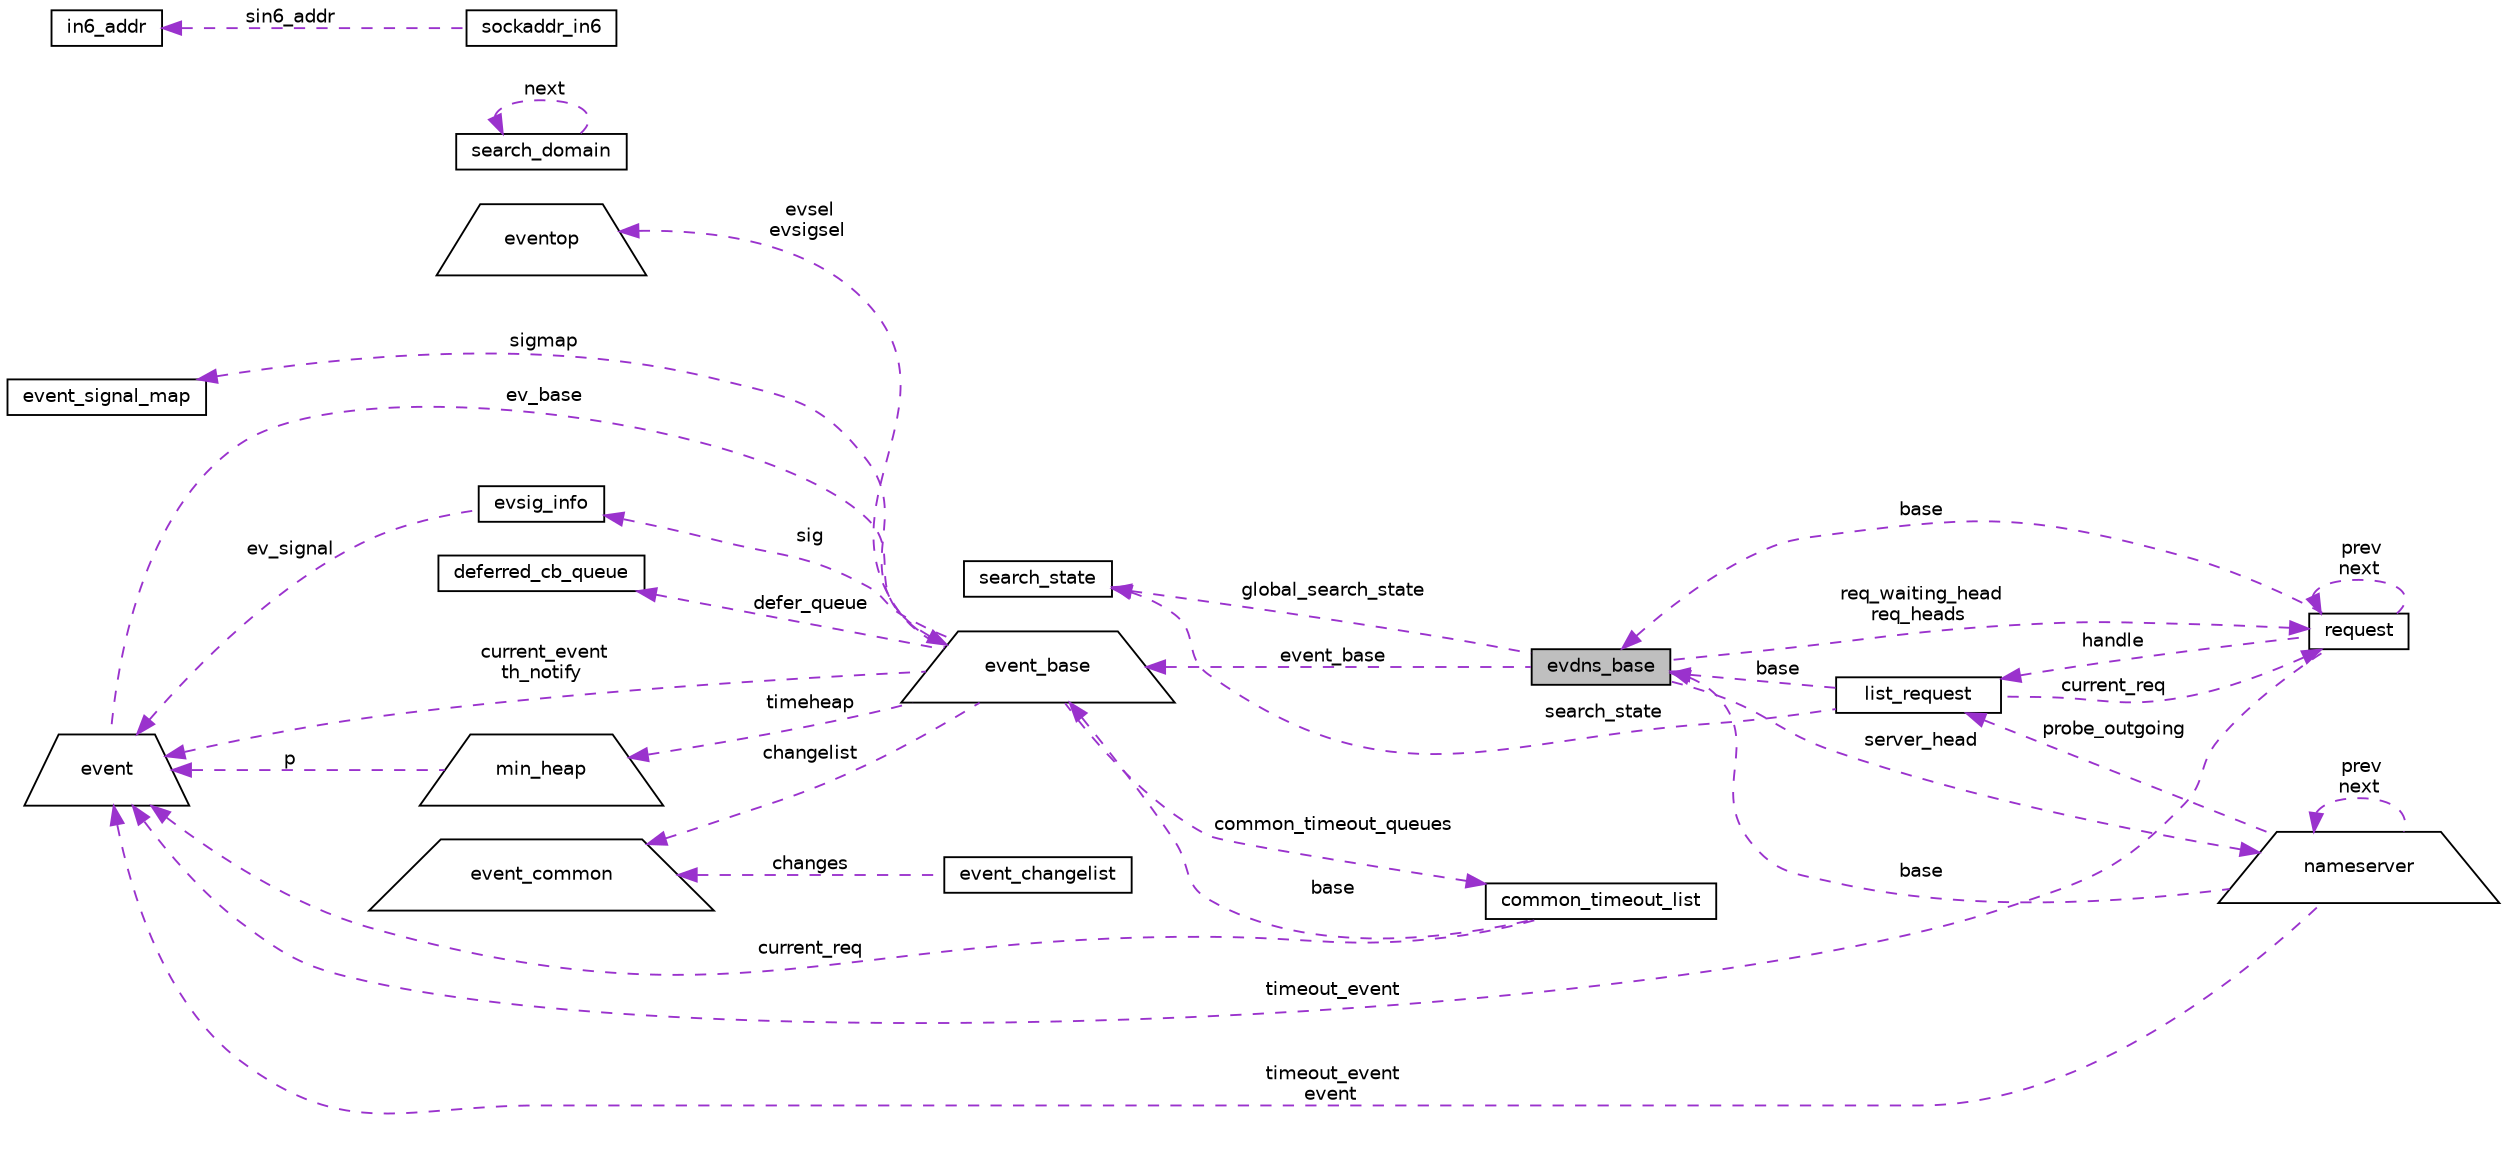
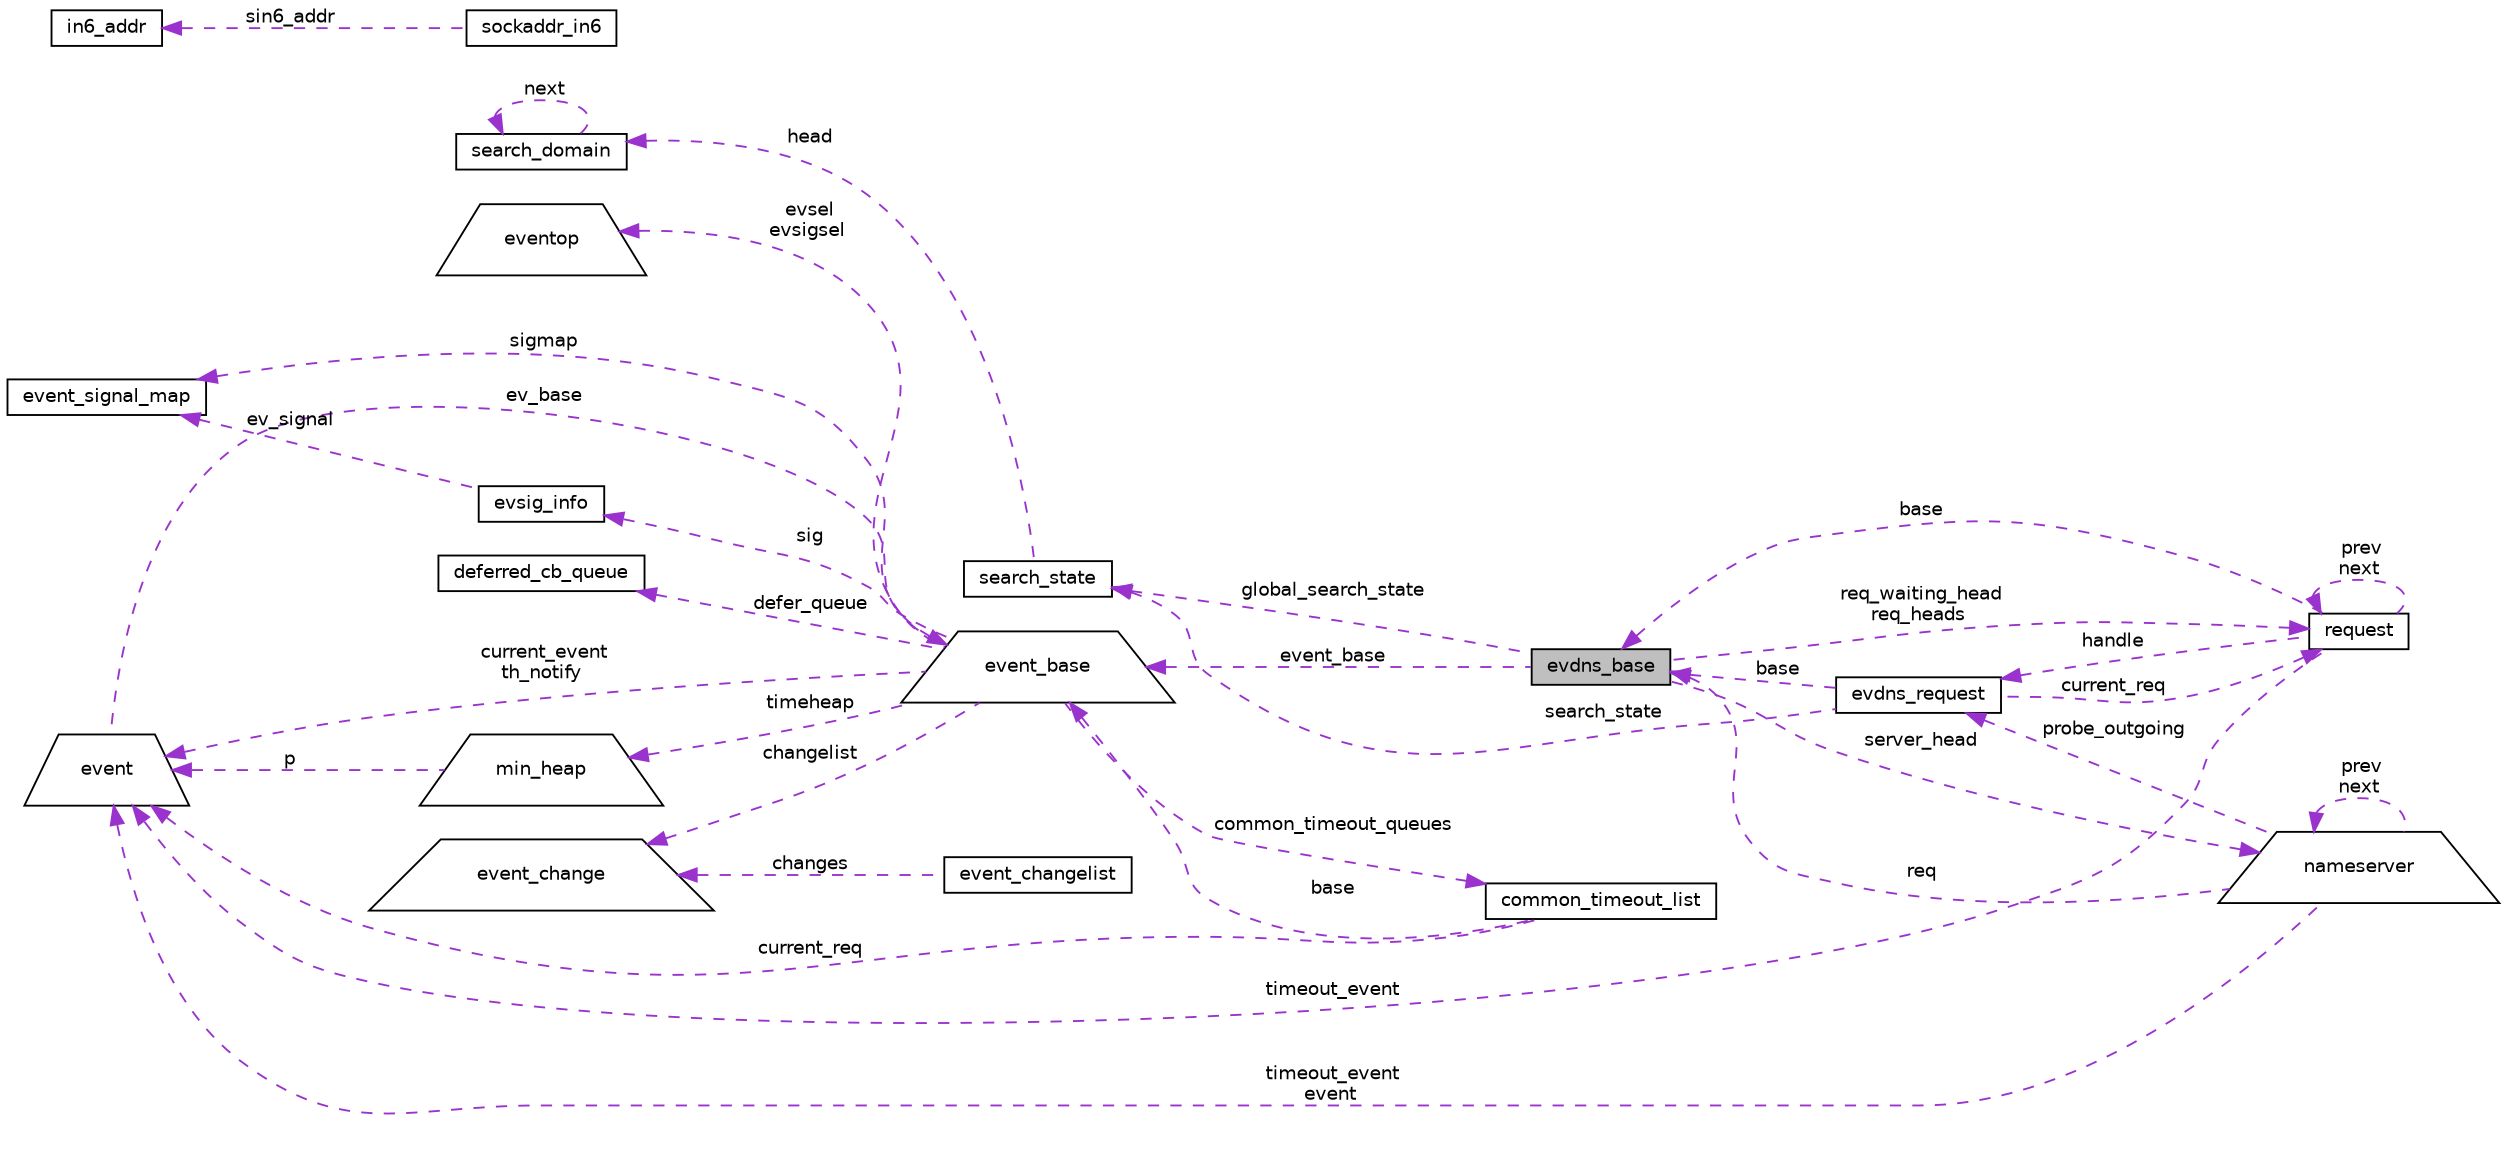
none -> (929, 260)
(295, 584) -> (339, 454)
(1919, 695) -> (1919, 695)
(1919, 872) -> (1919, 872)
(541, 875) -> (541, 875)
